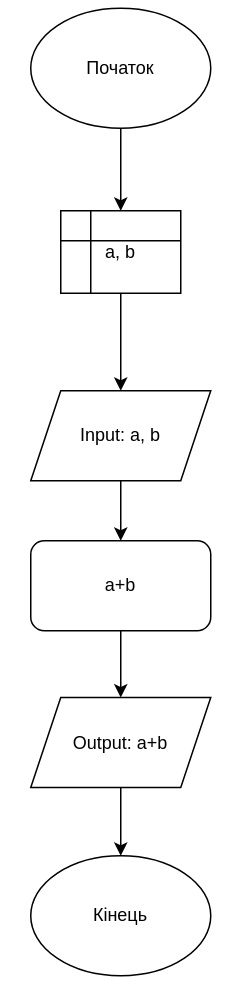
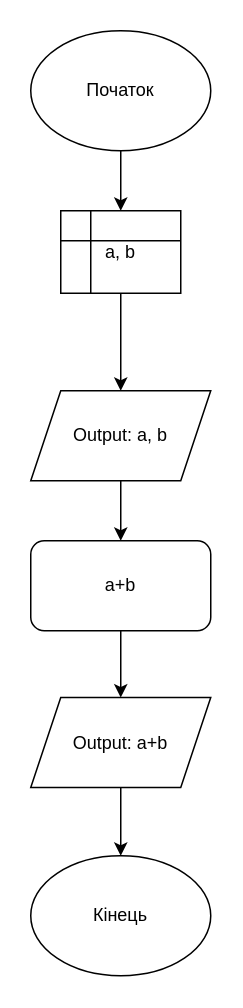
(121, 68) -> (121, 91)
(121, 436) -> (121, 436)
